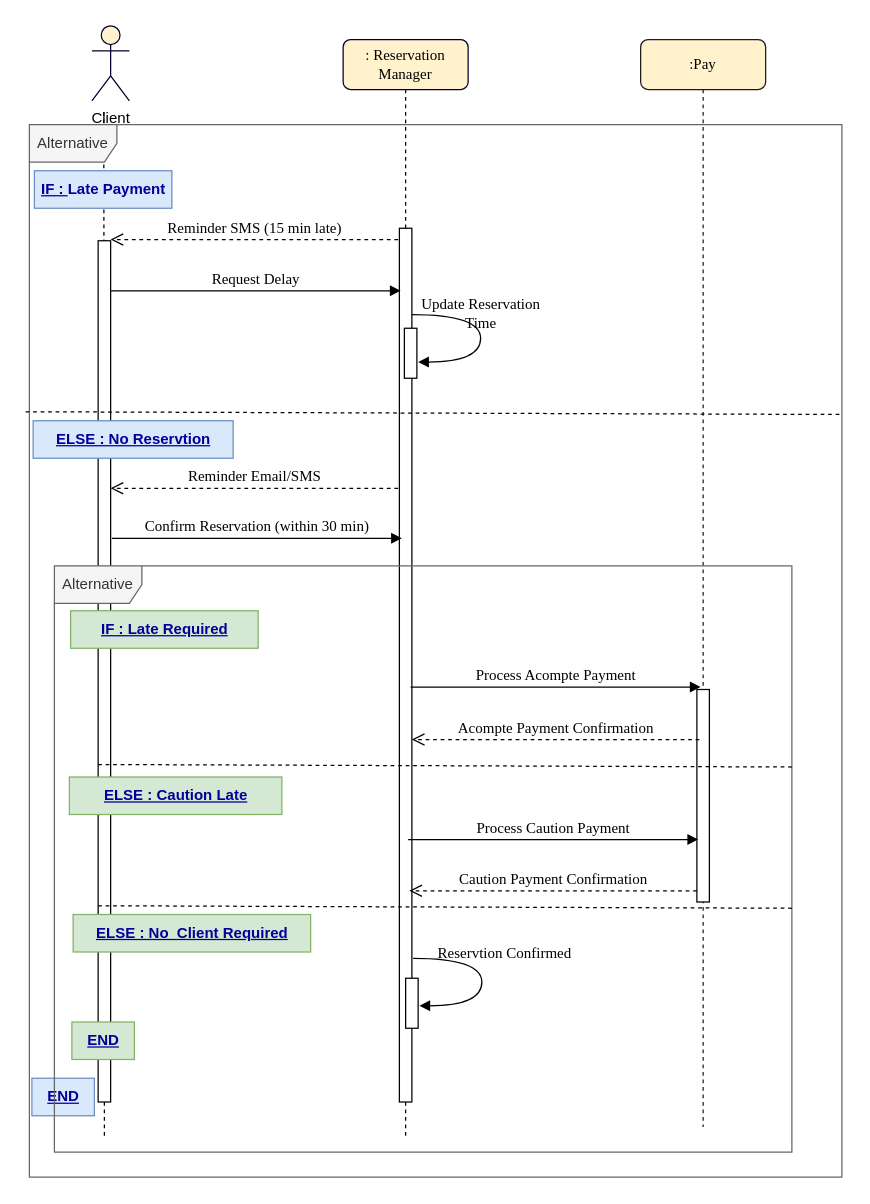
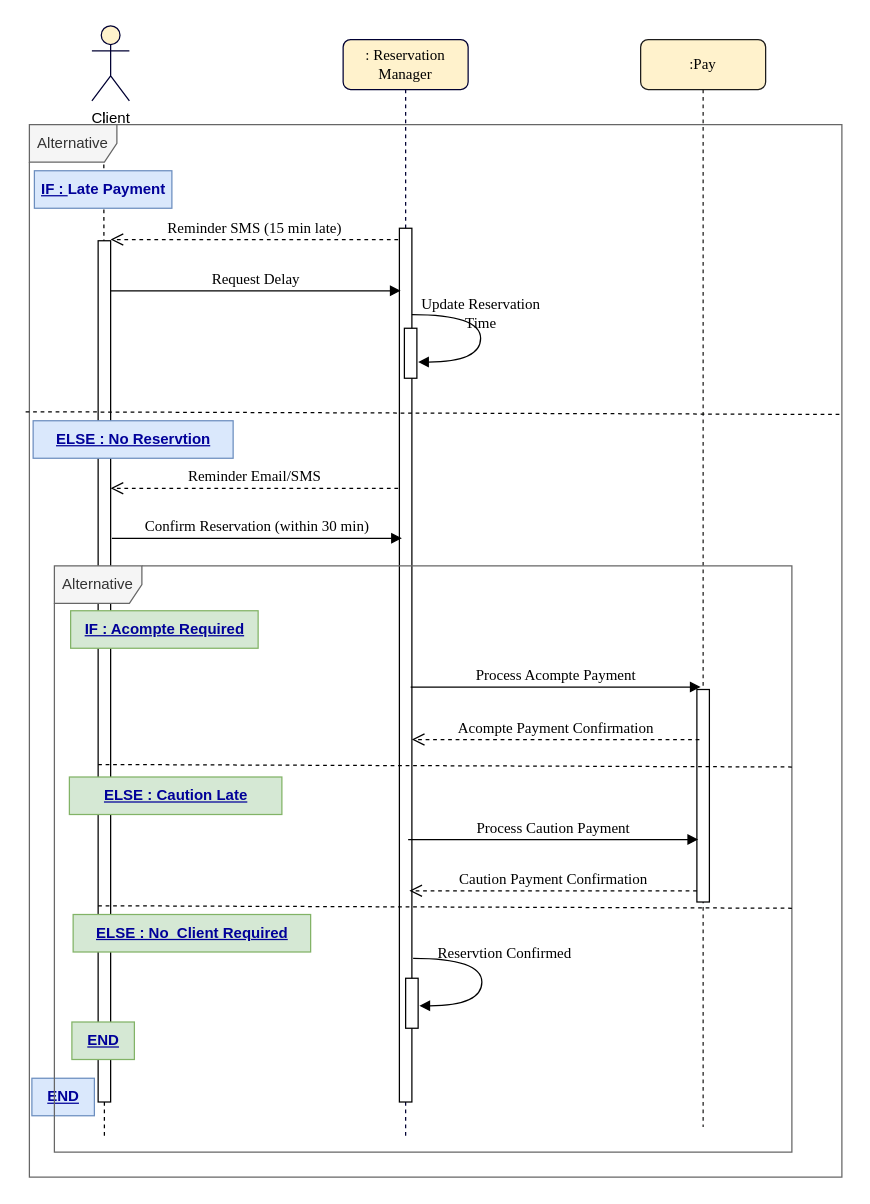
(165, 629) -> (165, 629)
